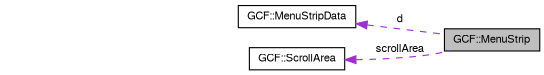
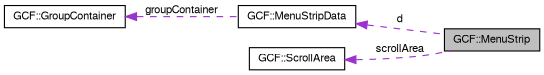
none -> (65, 17)
